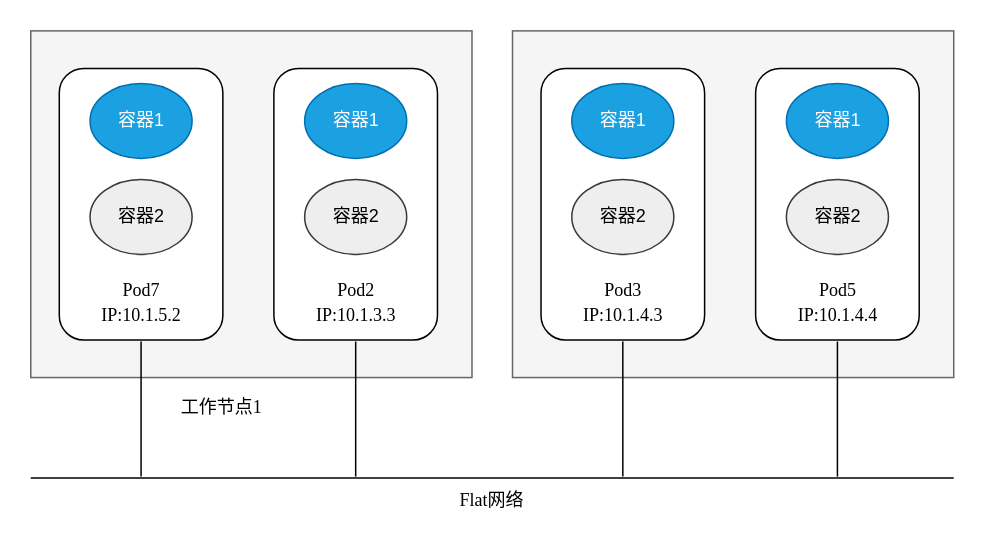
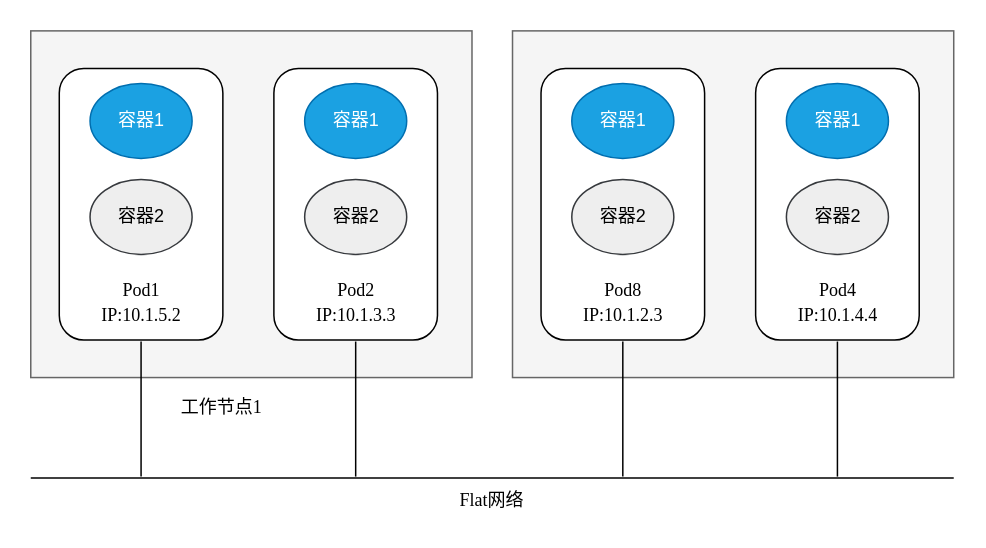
(142, 290) -> (142, 290)
(623, 290) -> (623, 290)
(838, 290) -> (838, 290)
(623, 316) -> (623, 316)
